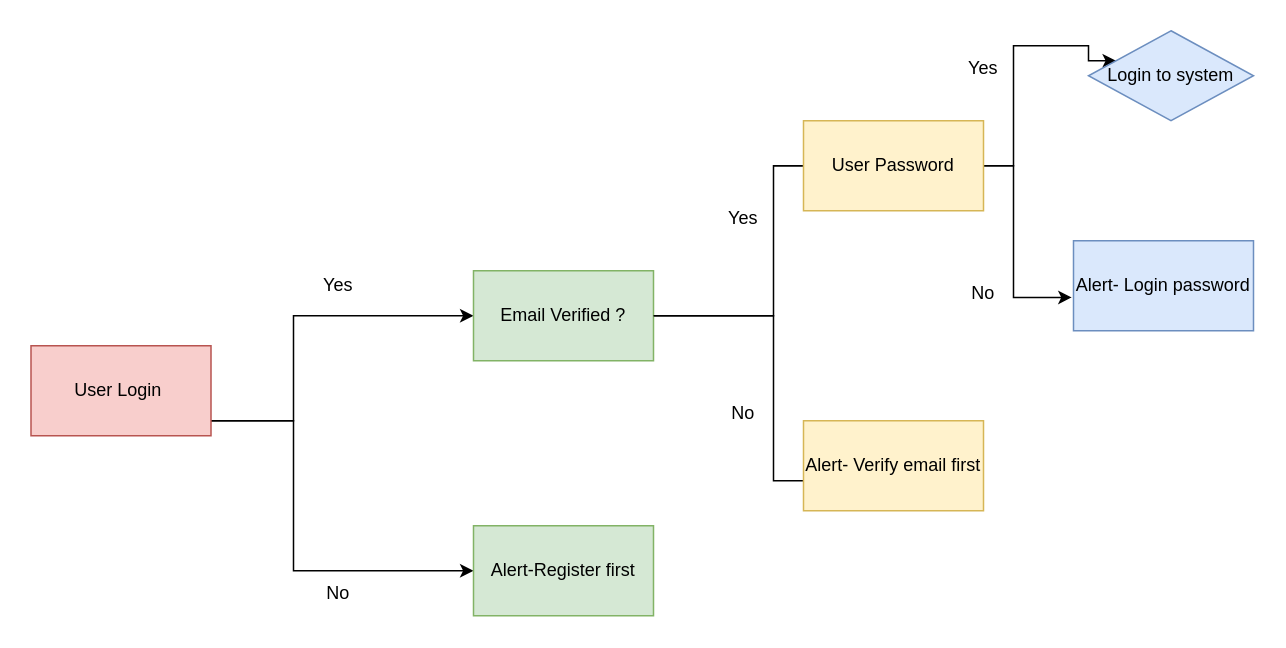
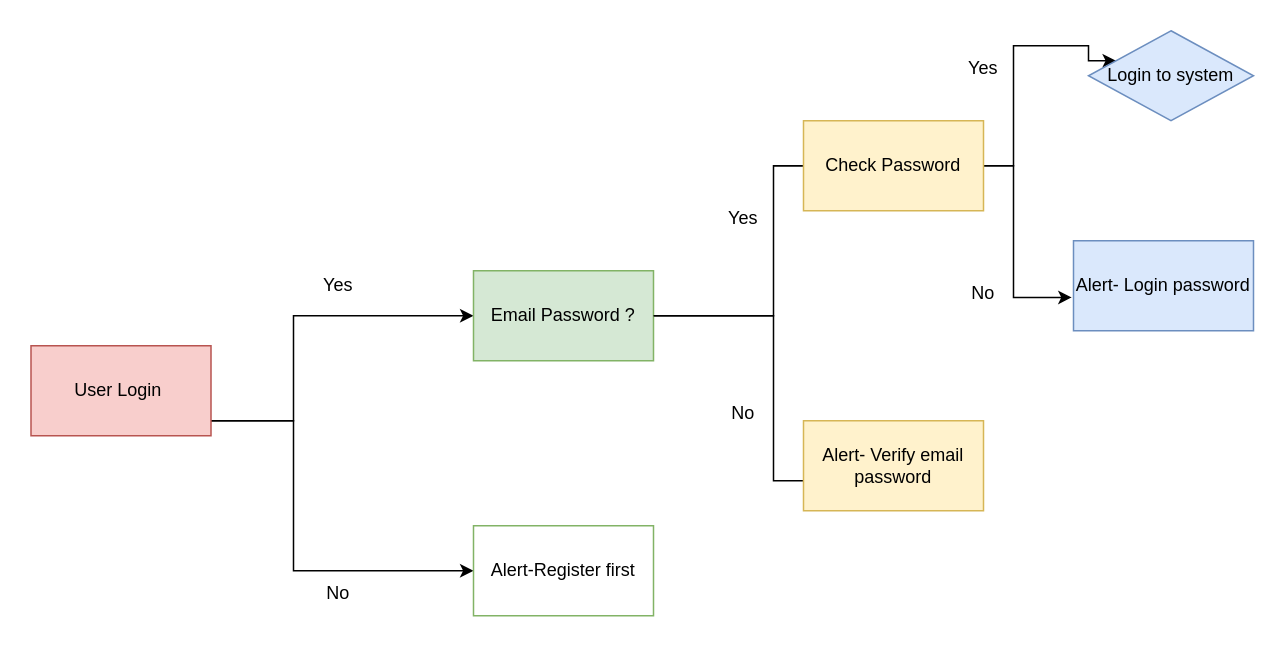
(893, 166) -> (893, 166)
(563, 316) -> (563, 316)
(893, 466) -> (893, 466)
(563, 571) -> (563, 571)
